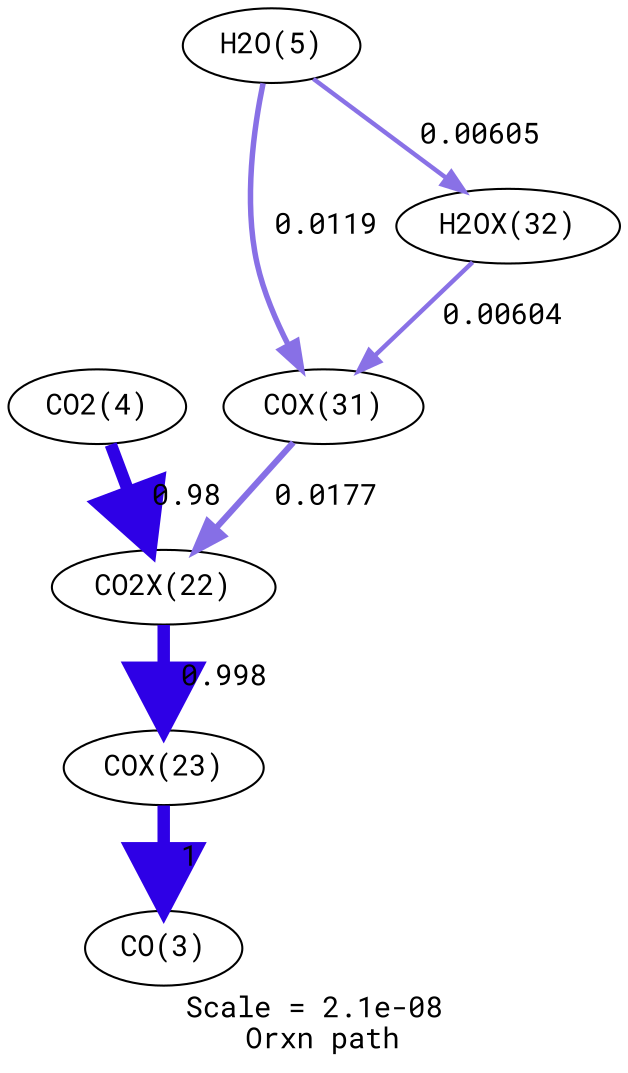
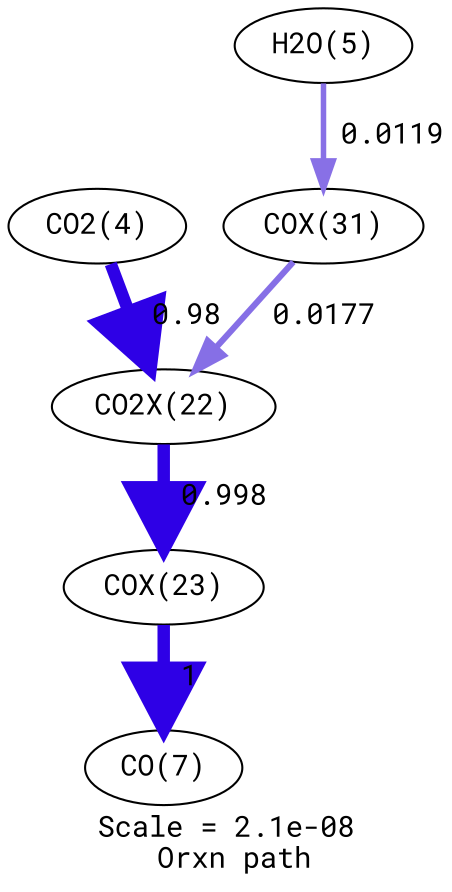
(508, 226) -> none
(164, 948) -> (164, 768)
